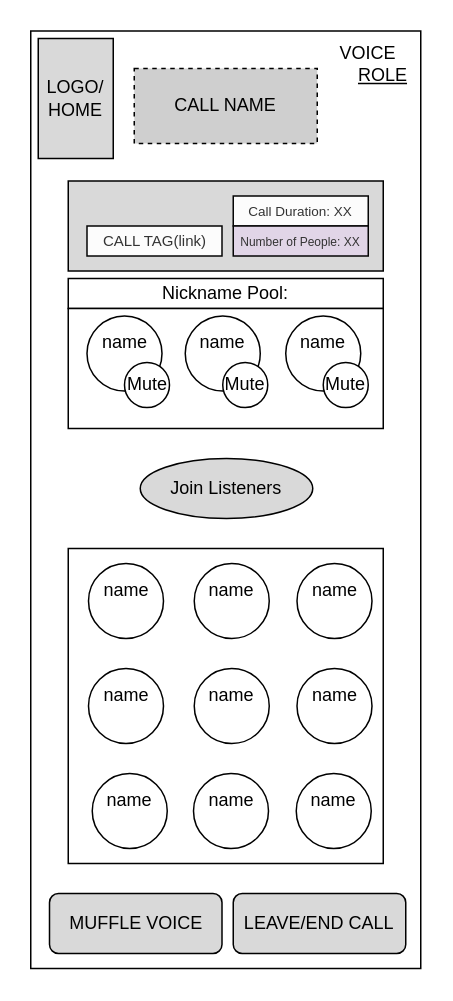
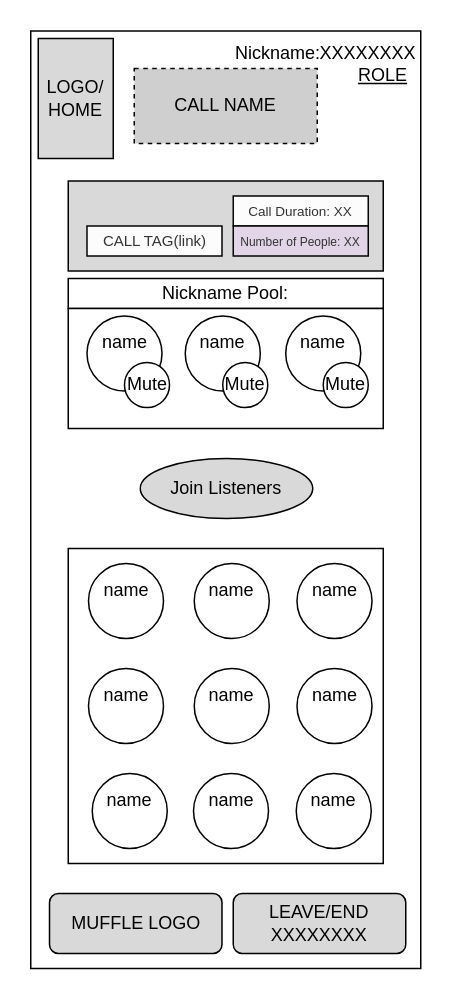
none -> (278, 53)
(368, 53) -> (368, 53)
(137, 923) -> (137, 923)
(320, 923) -> (320, 923)
